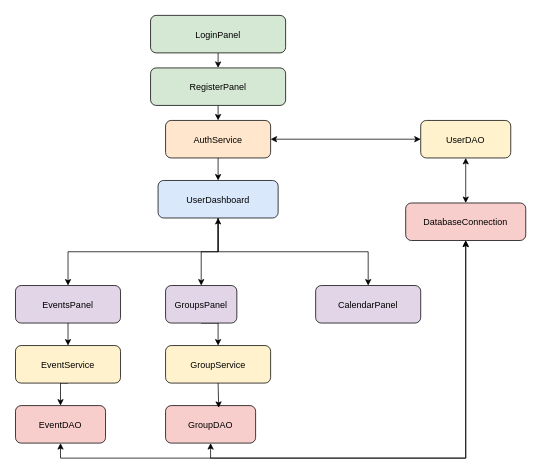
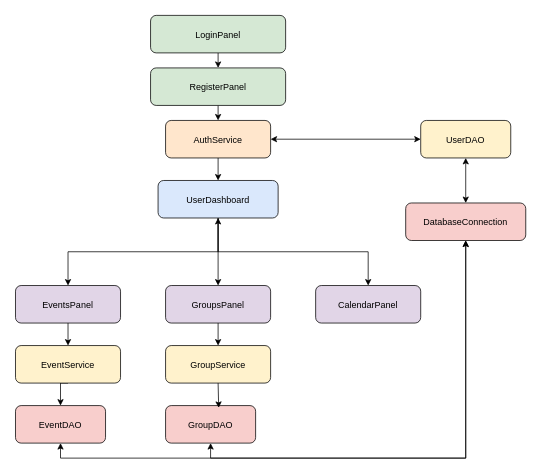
(201, 304) -> (218, 304)
